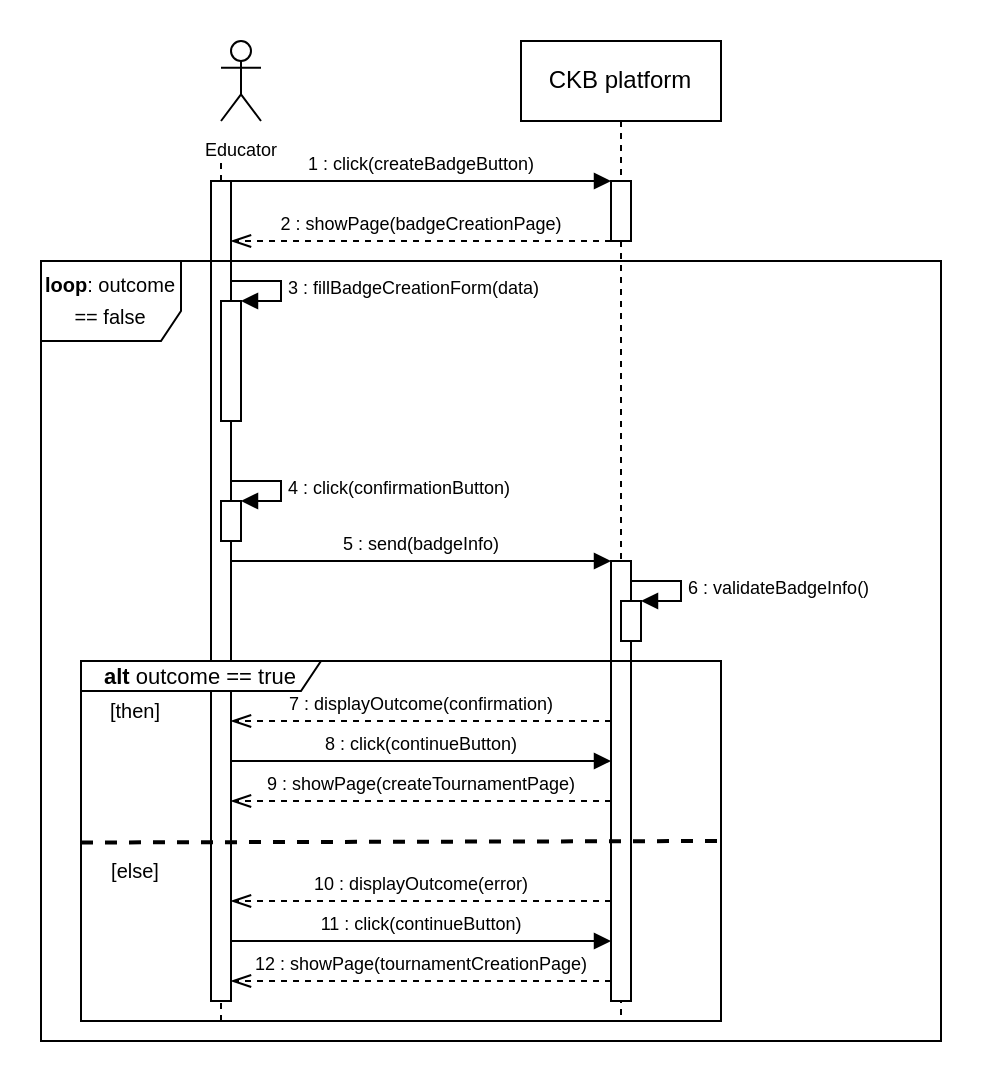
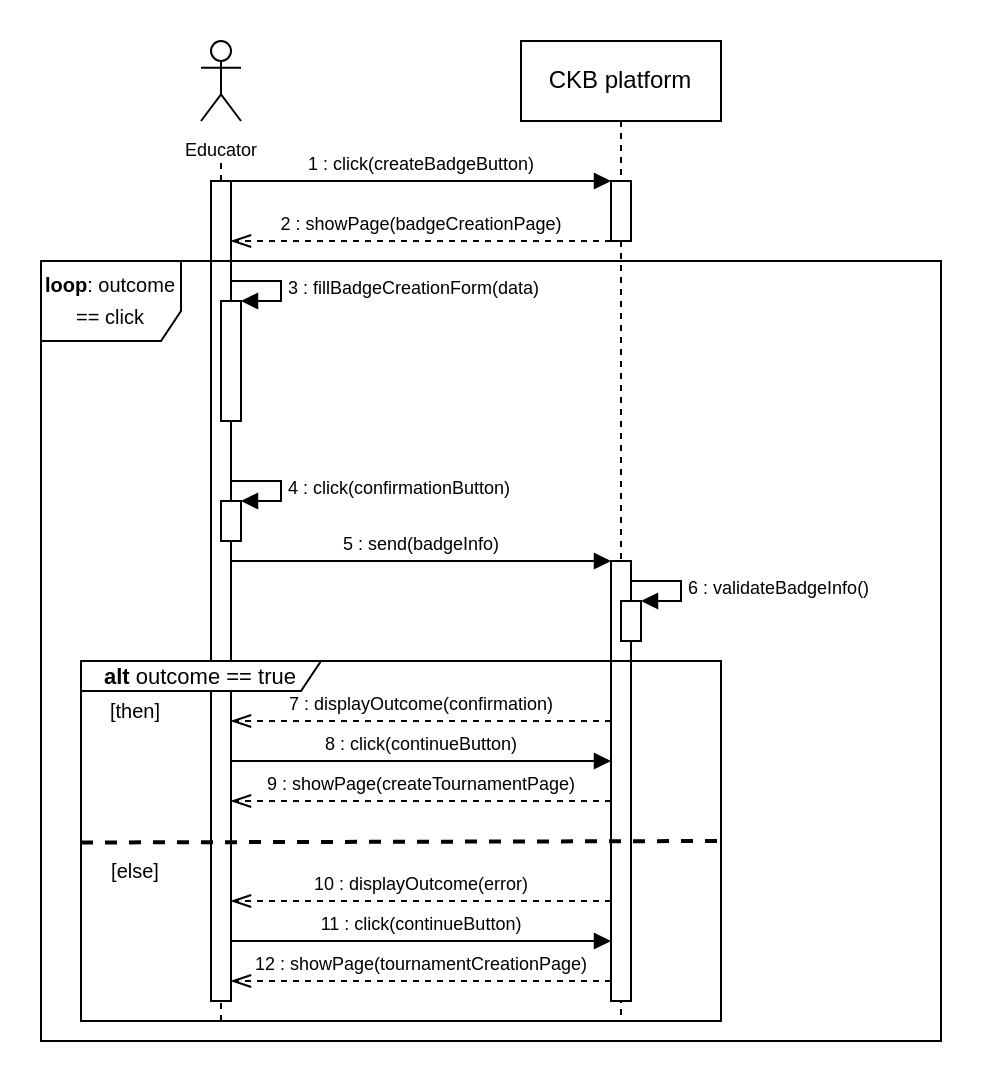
(241, 81) -> (221, 81)
(111, 301) -> (111, 301)
